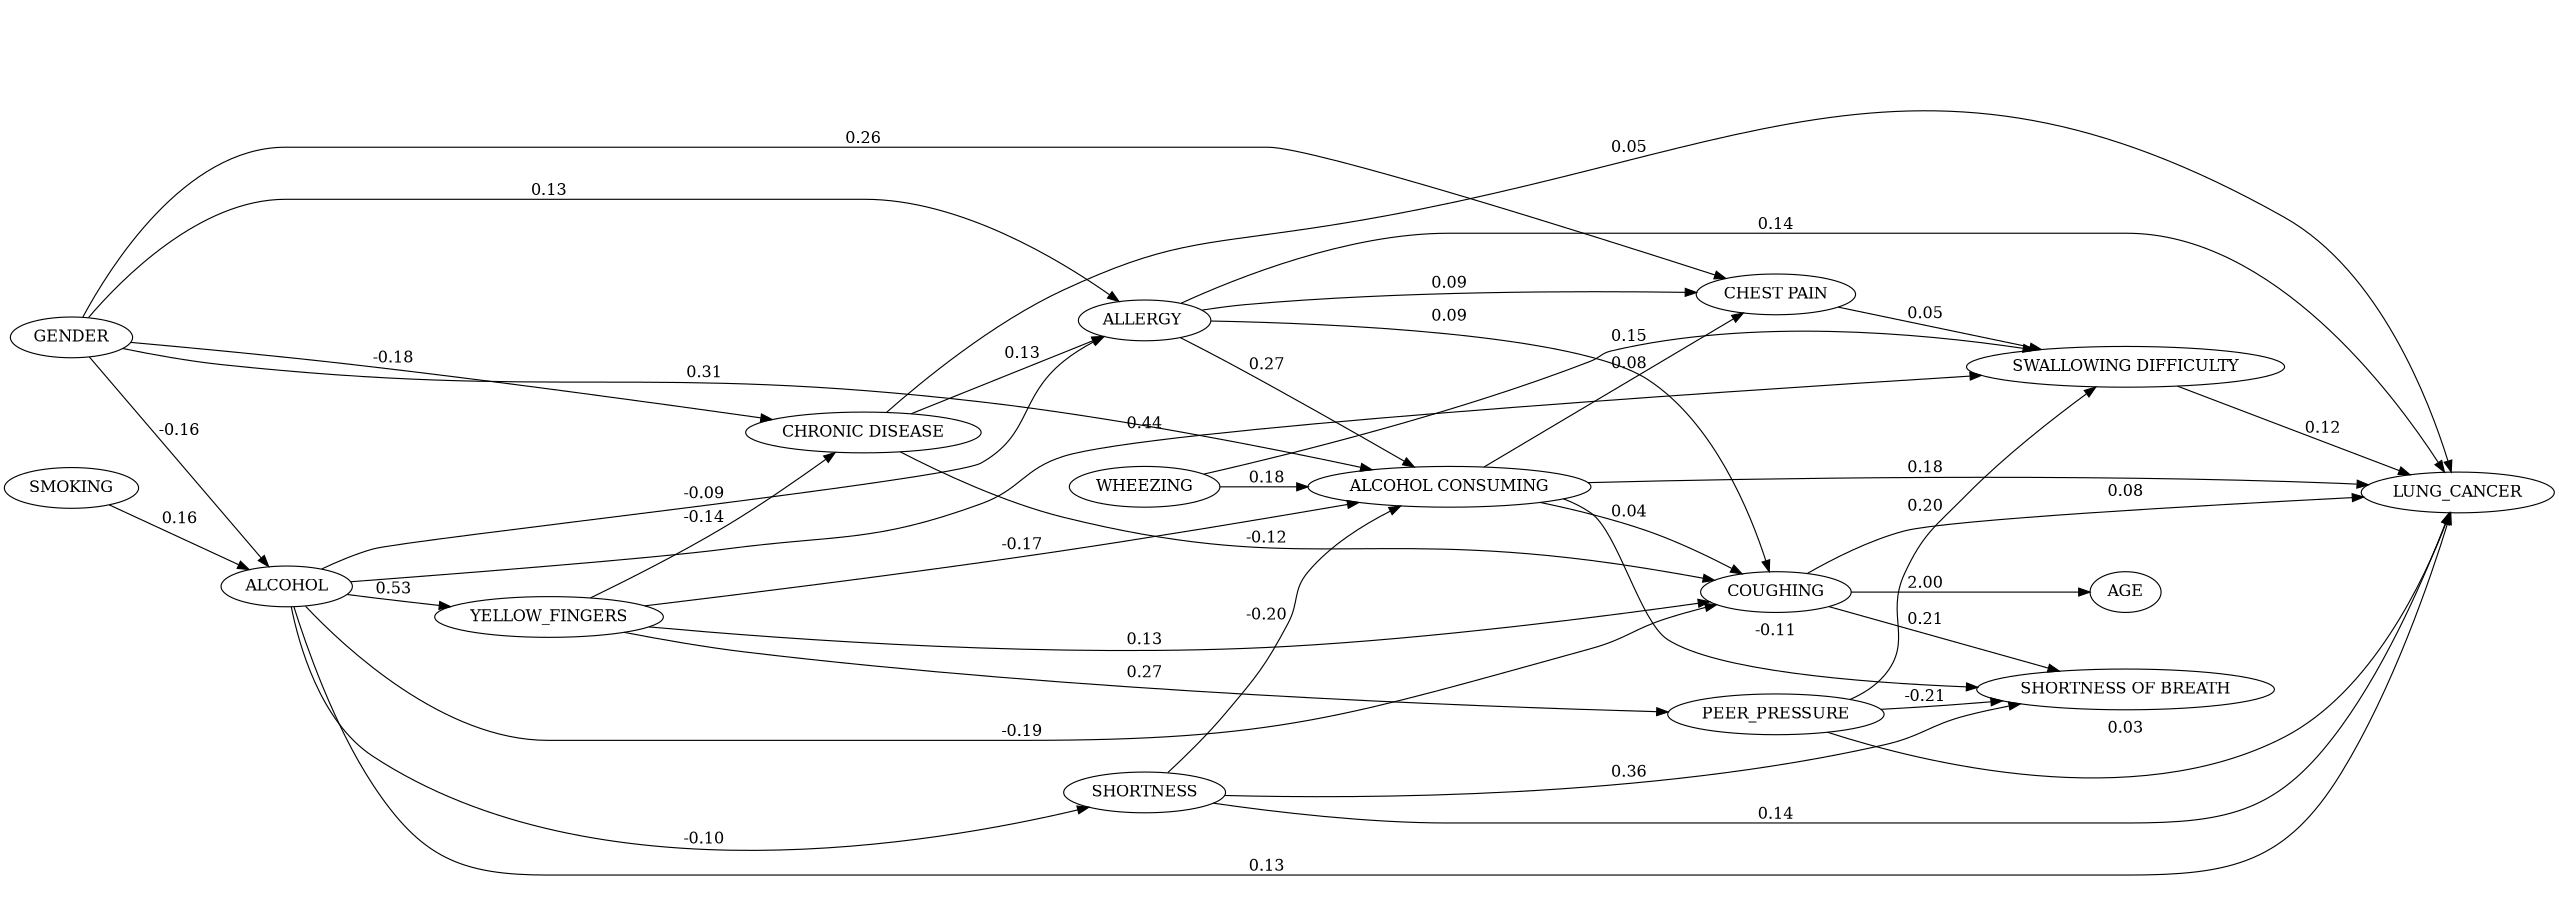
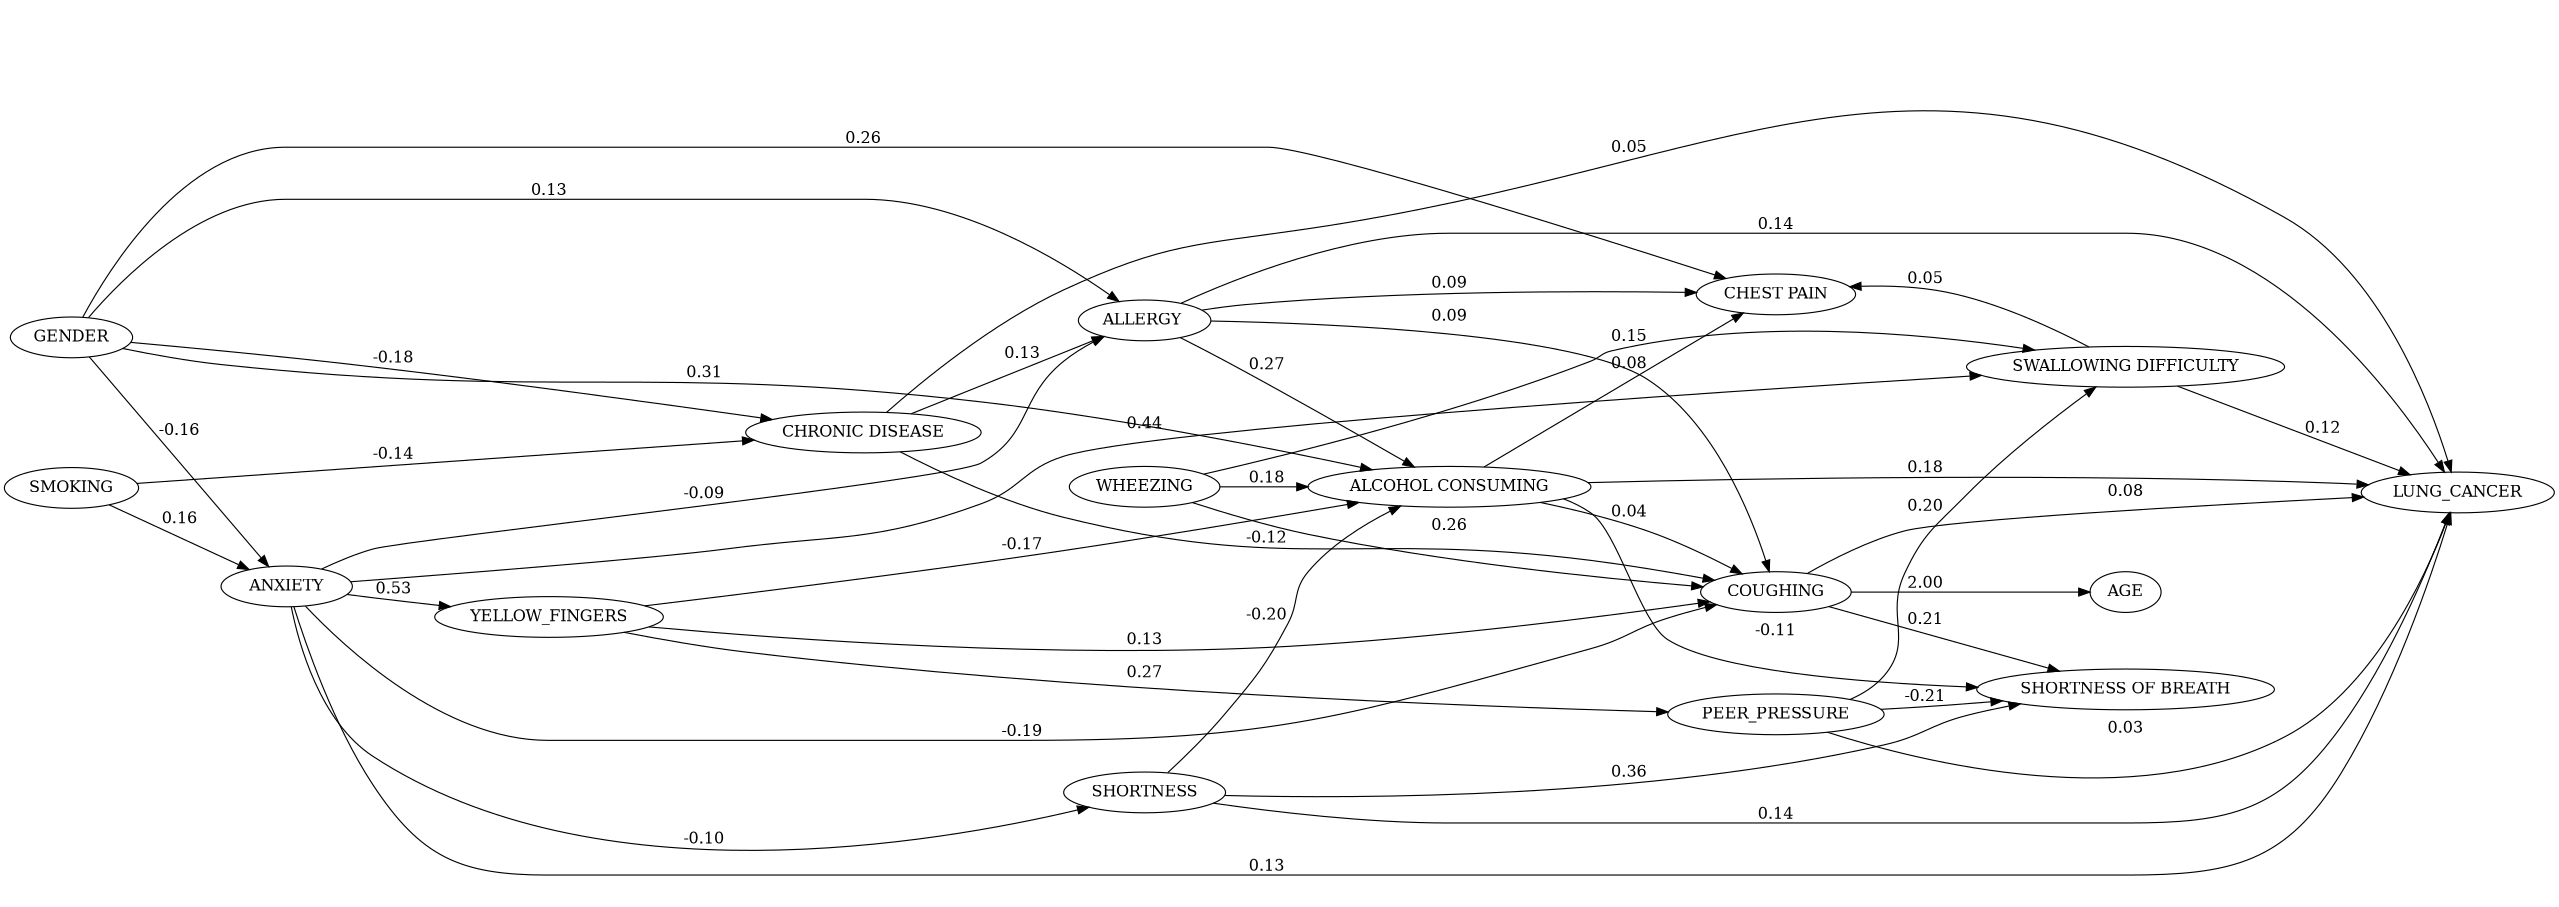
(1934, 327) -> (1979, 301)
(712, 534) -> (440, 462)
none -> (1440, 557)
(287, 586) -> (287, 586)
